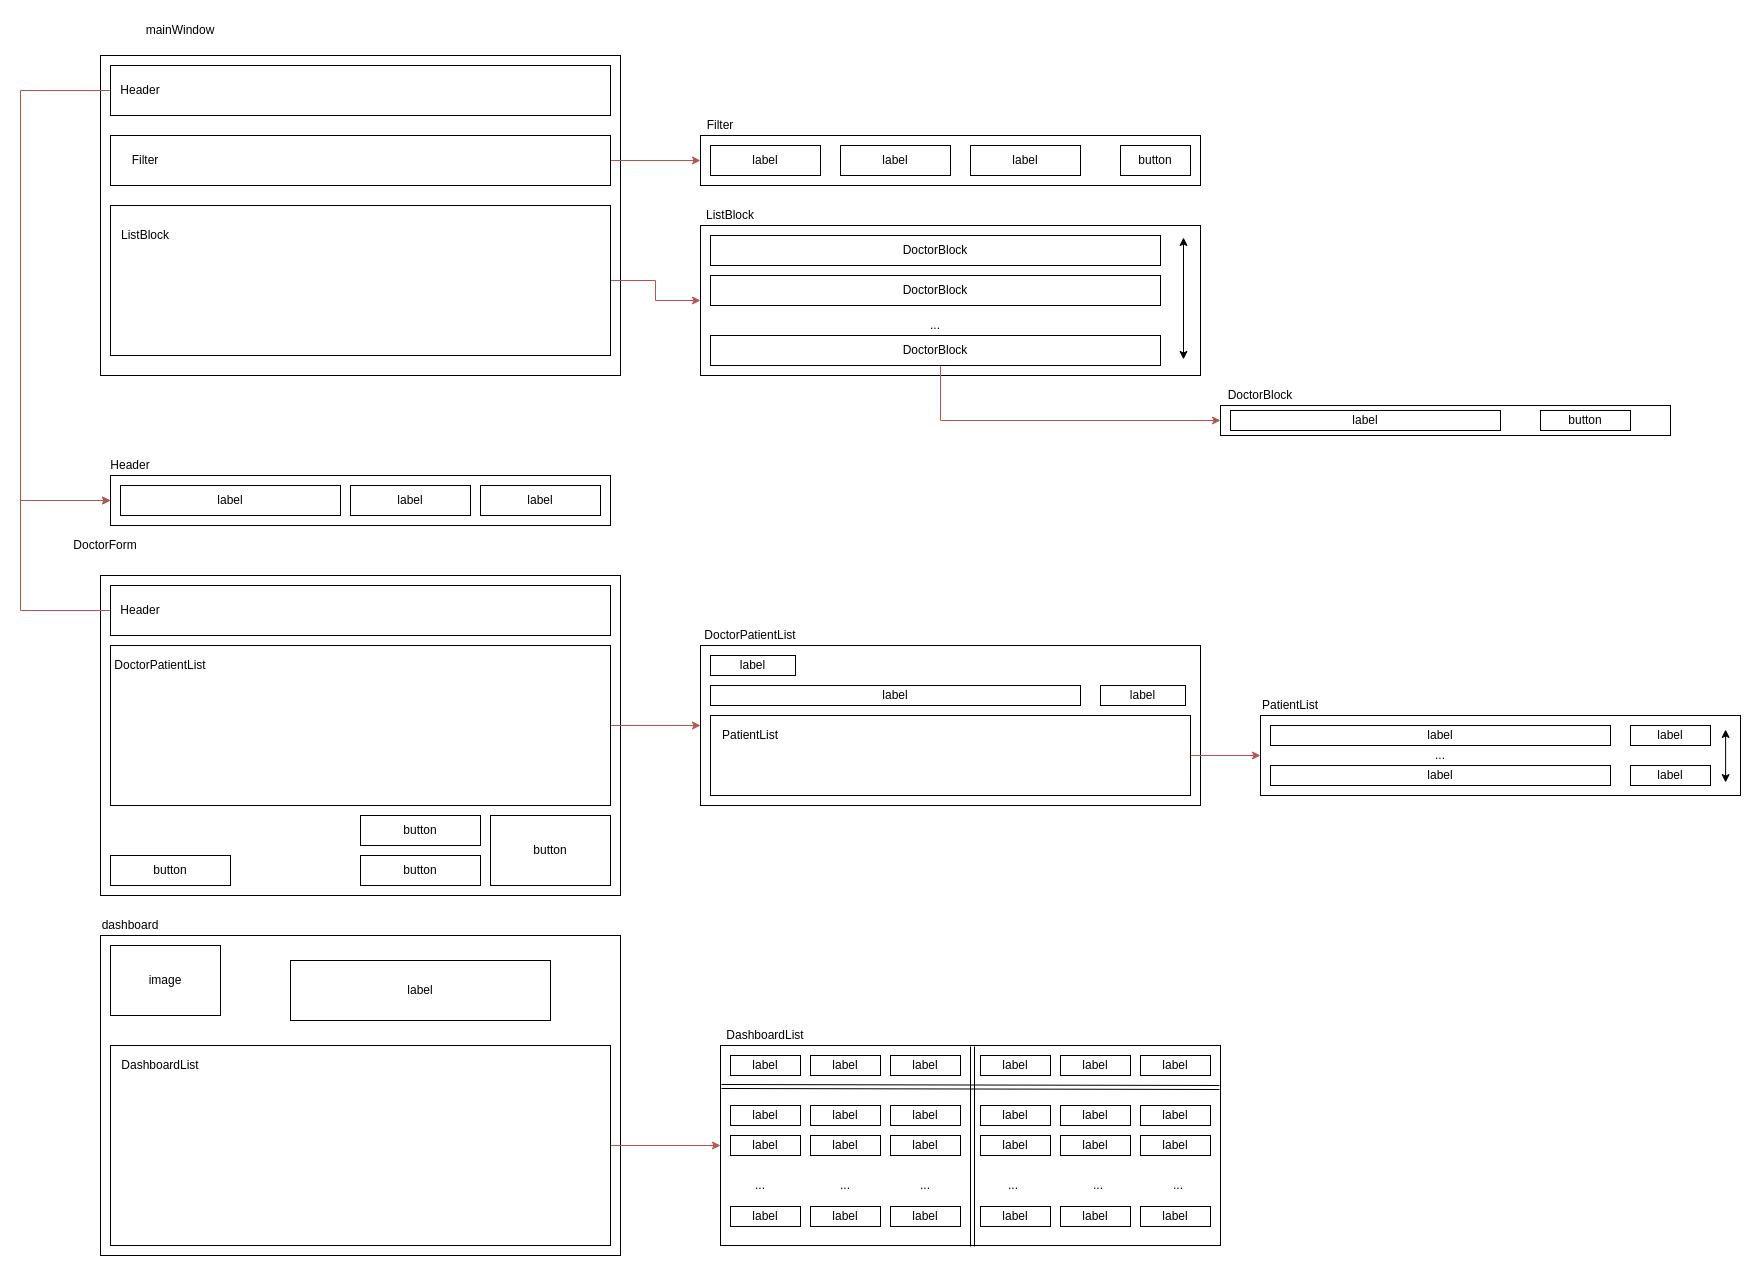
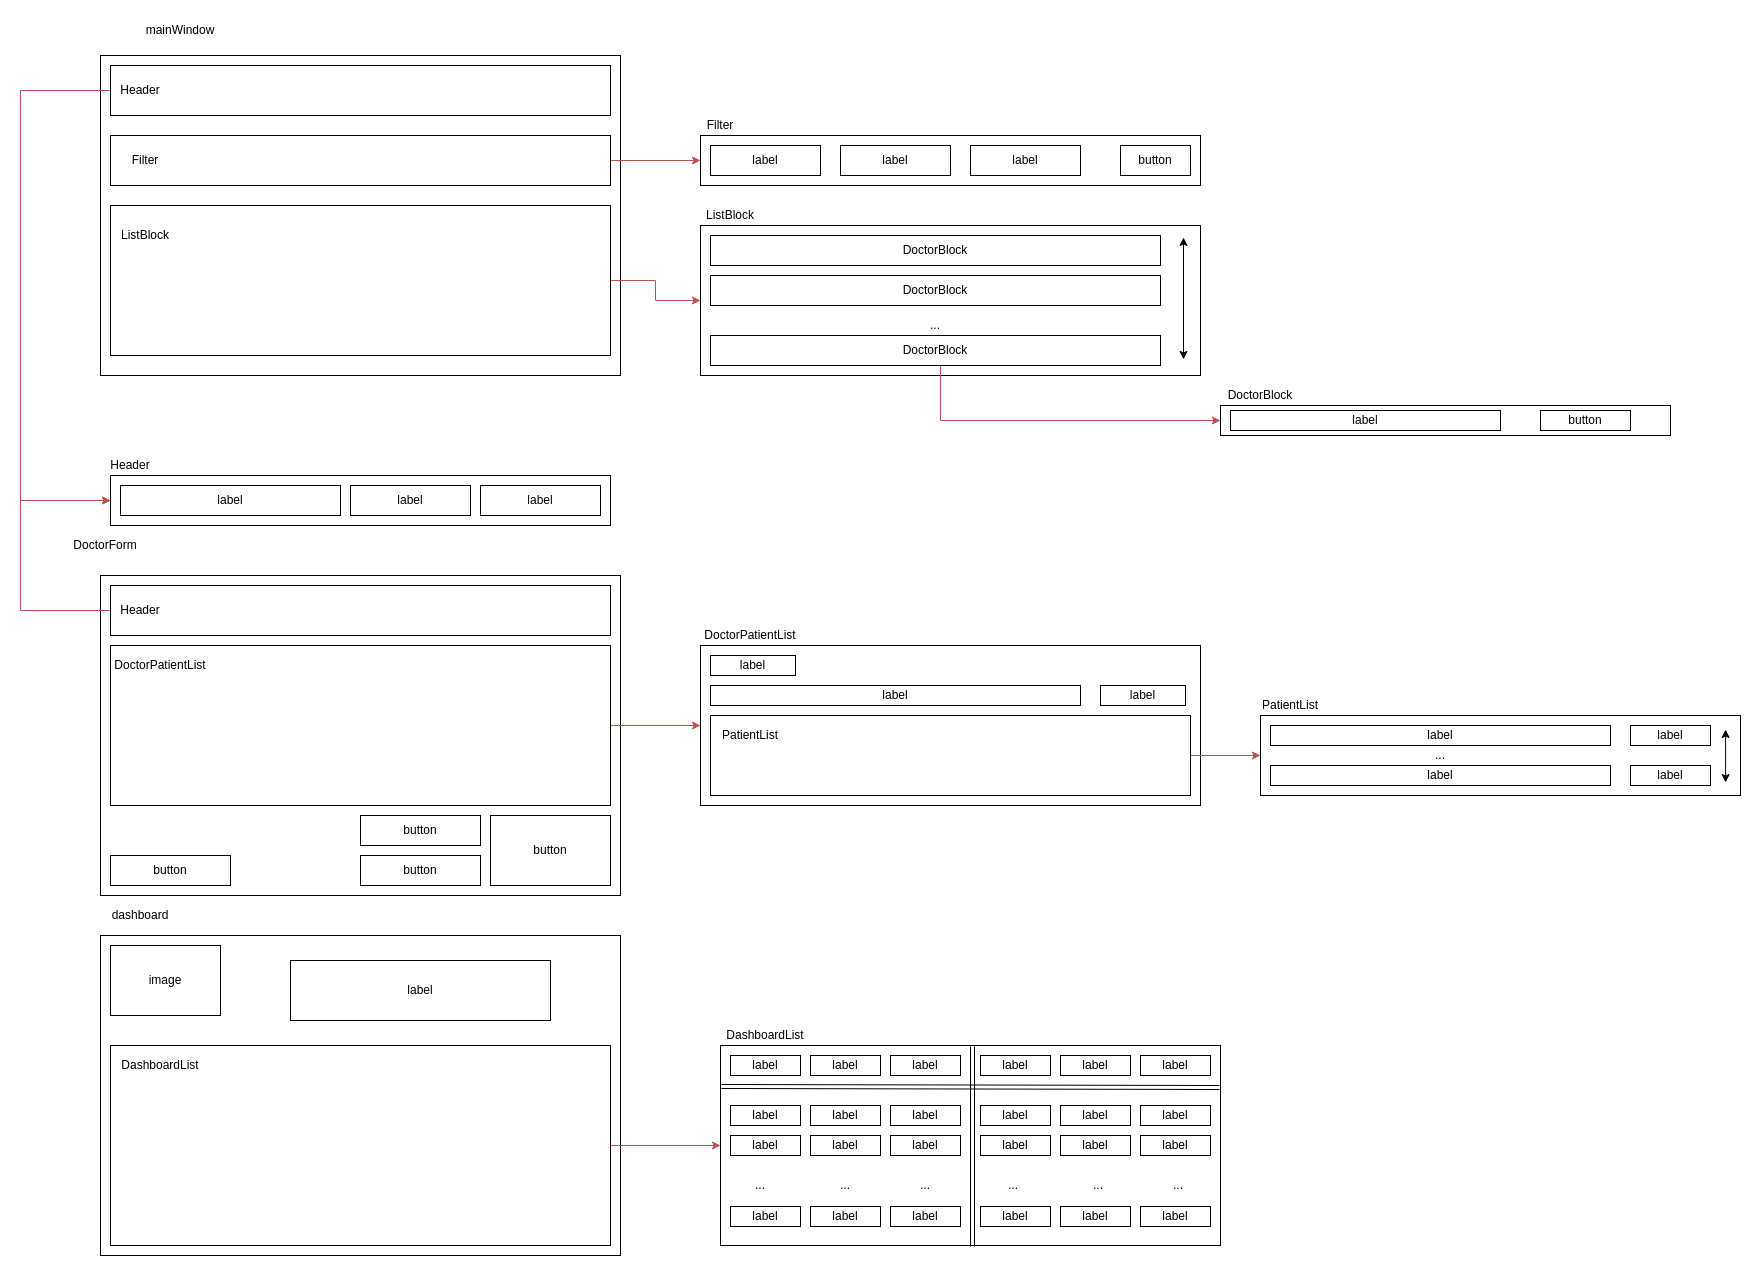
(131, 926) -> (141, 916)
